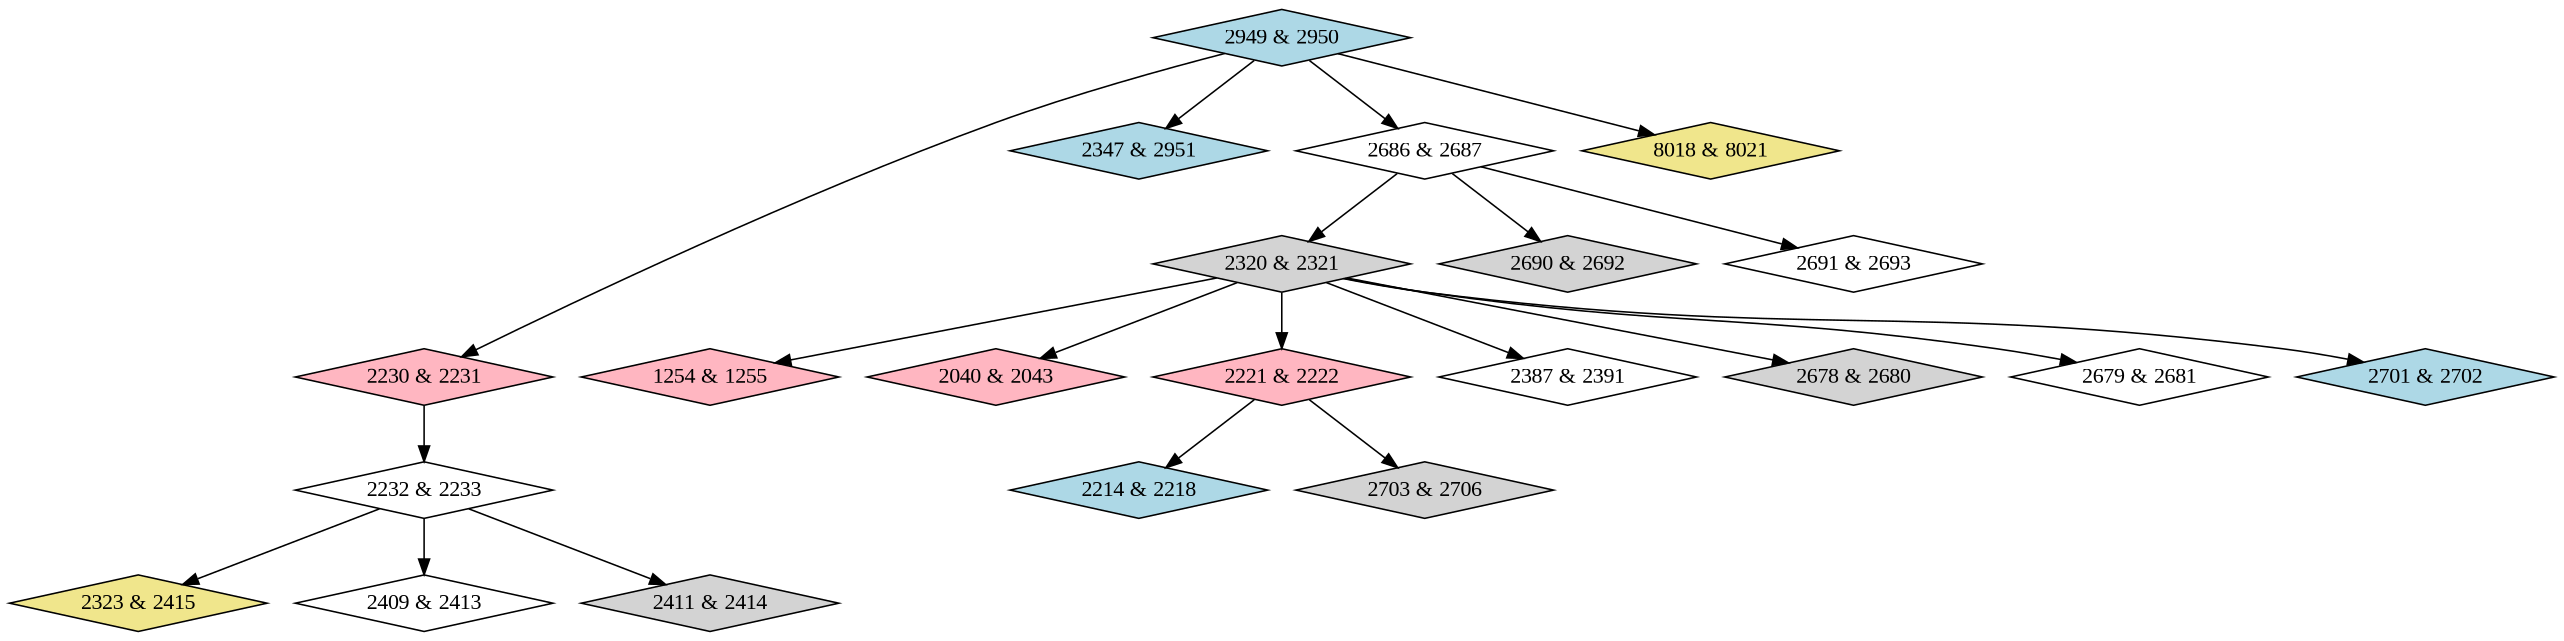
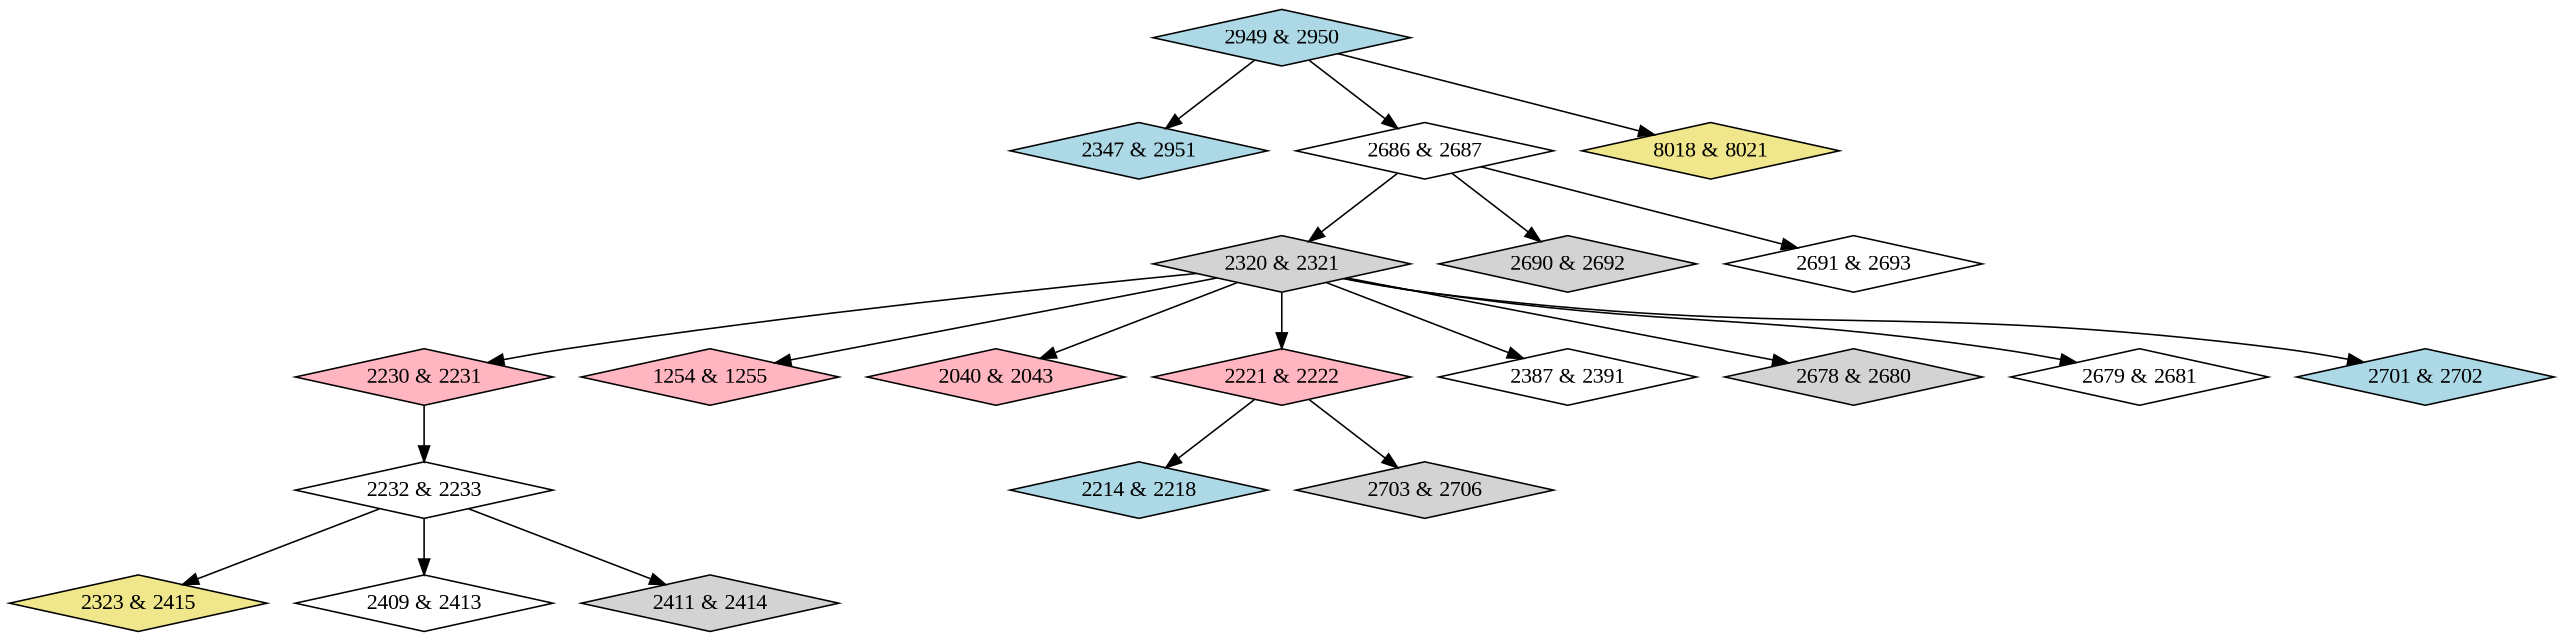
(843, 183) -> (849, 311)
